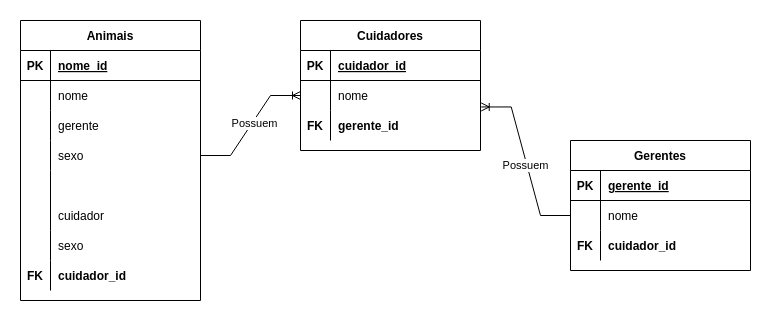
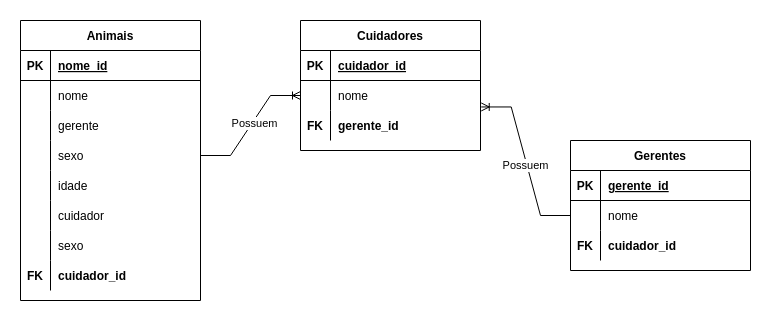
none -> (126, 186)
